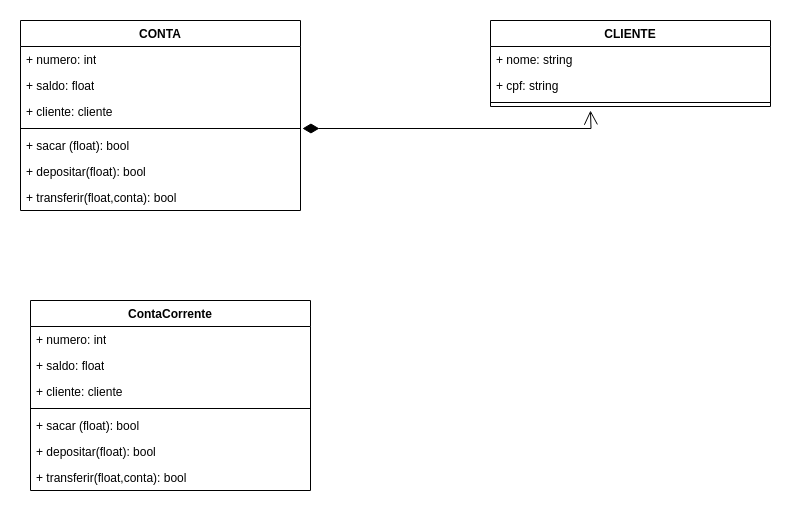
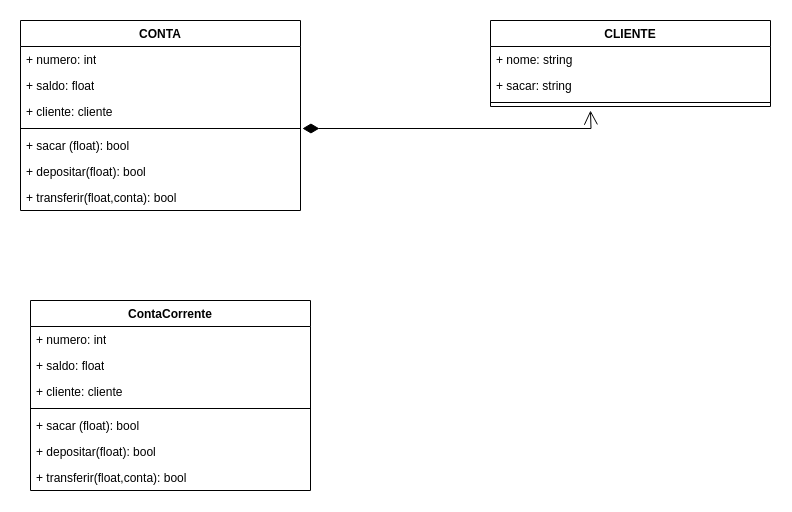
(534, 87) -> (541, 87)
